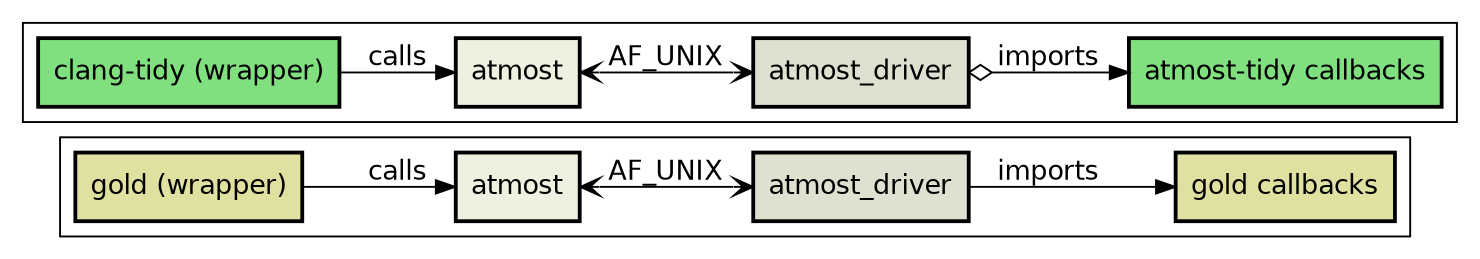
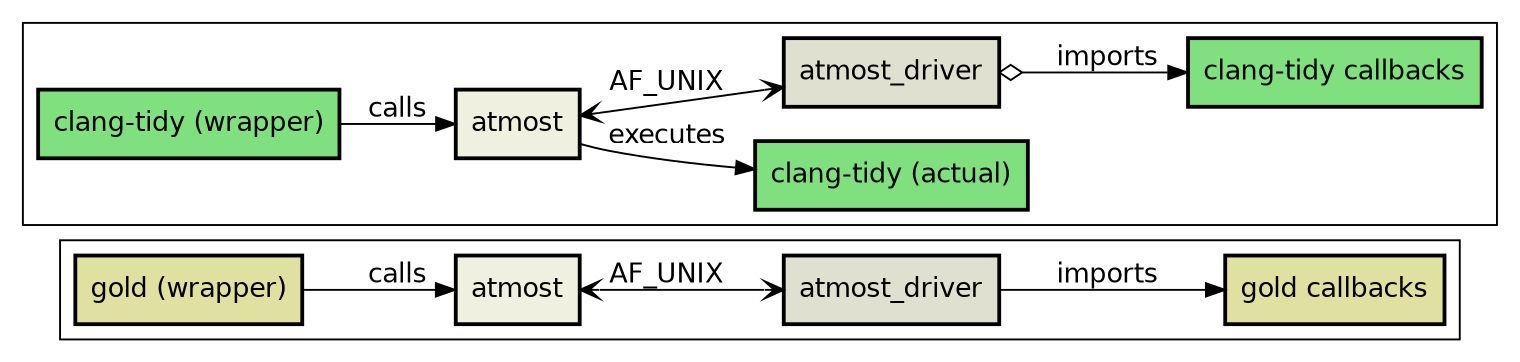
(1285, 72) -> (1335, 72)
none -> (891, 175)
